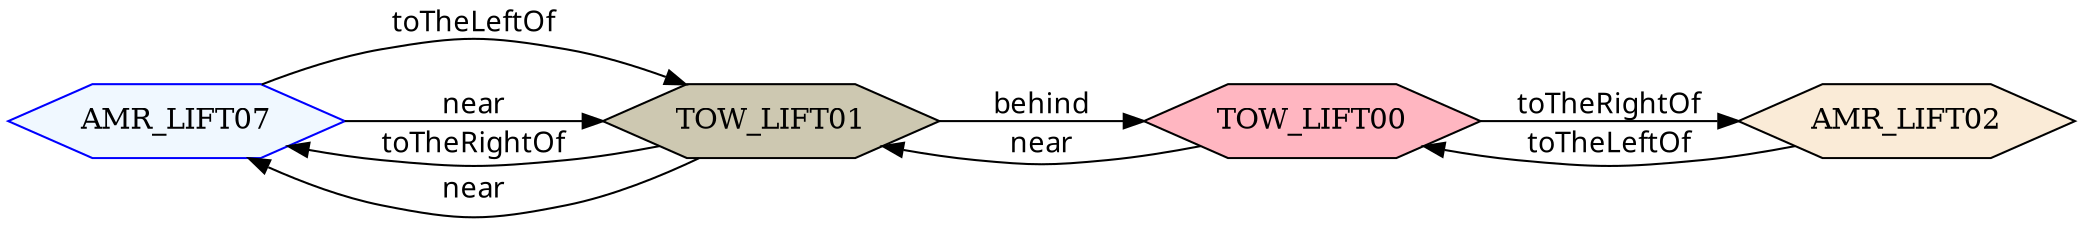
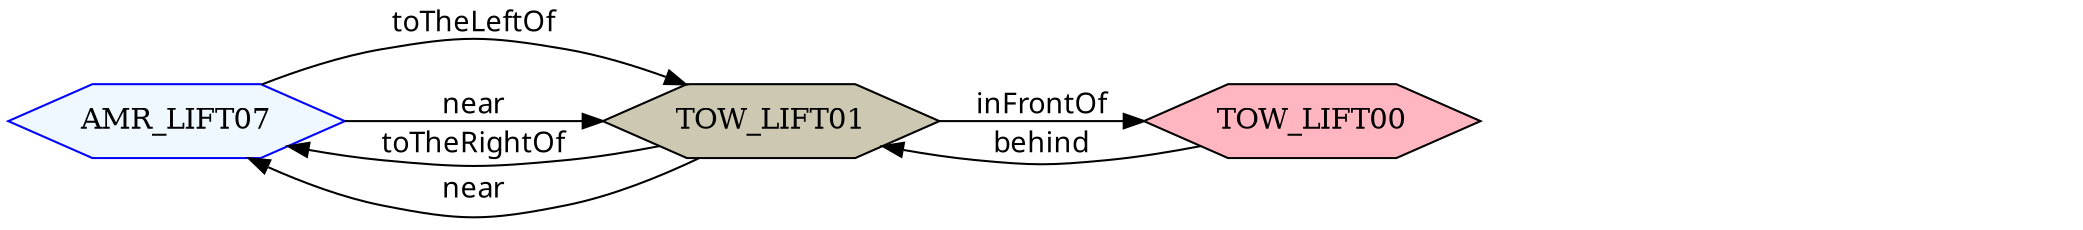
(1042, 106) -> (1042, 106)
(1907, 121) -> none
(1042, 145) -> (1042, 145)
